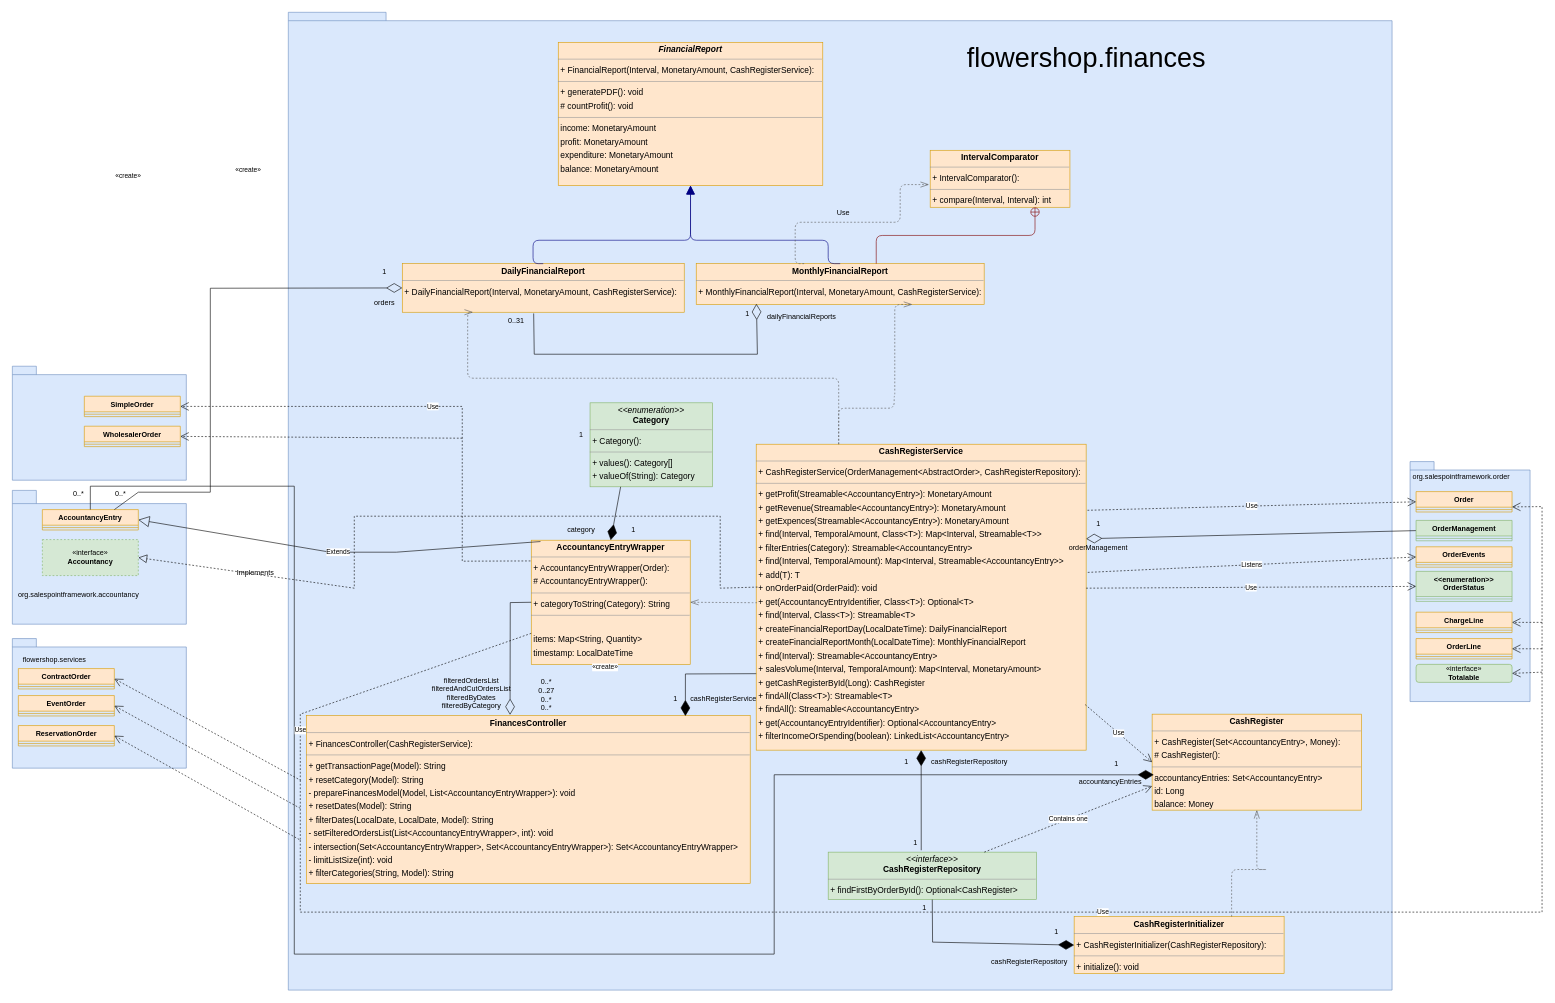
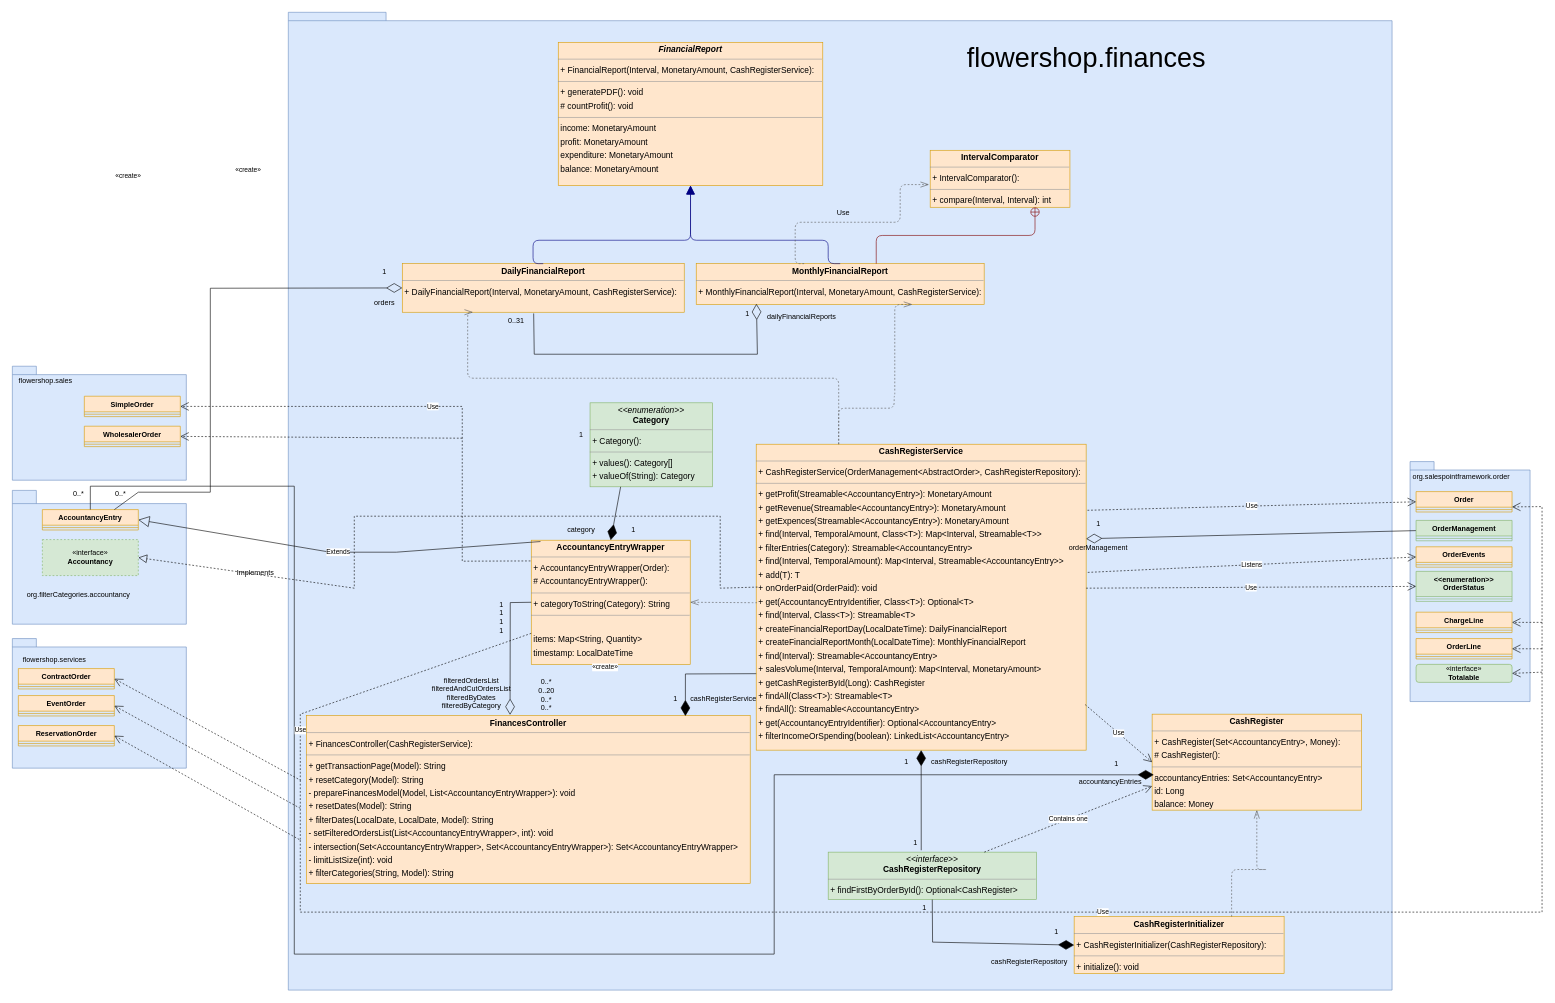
none -> (45, 381)
(79, 596) -> (79, 596)
none -> (501, 618)
(547, 695) -> (547, 695)
